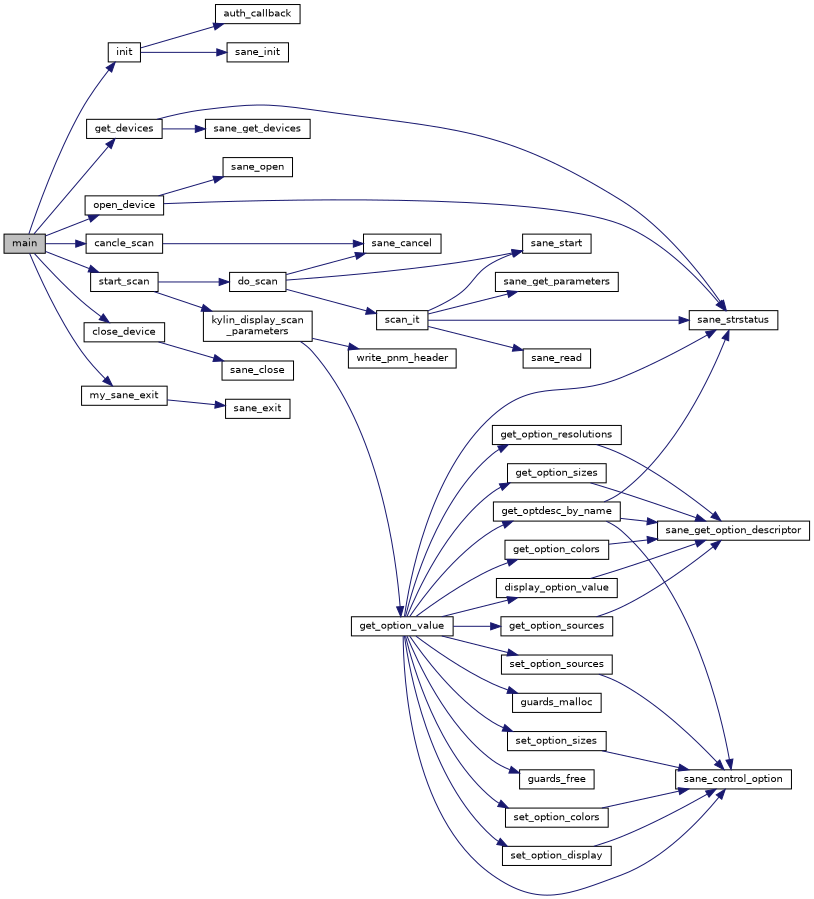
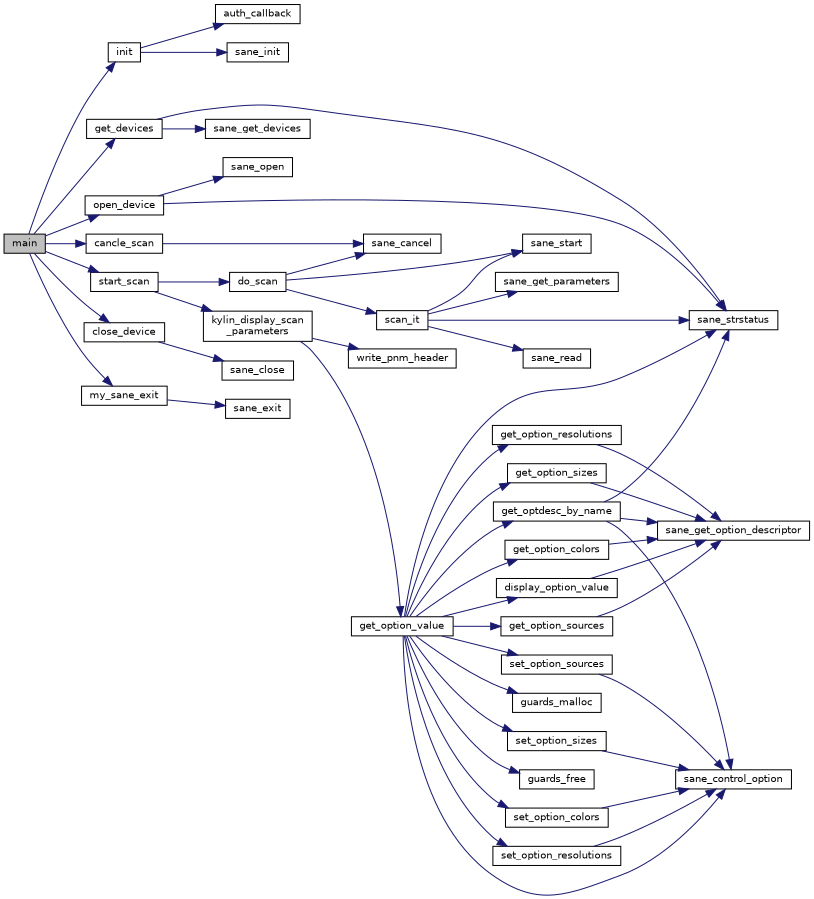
(557, 856) -> (557, 856)
